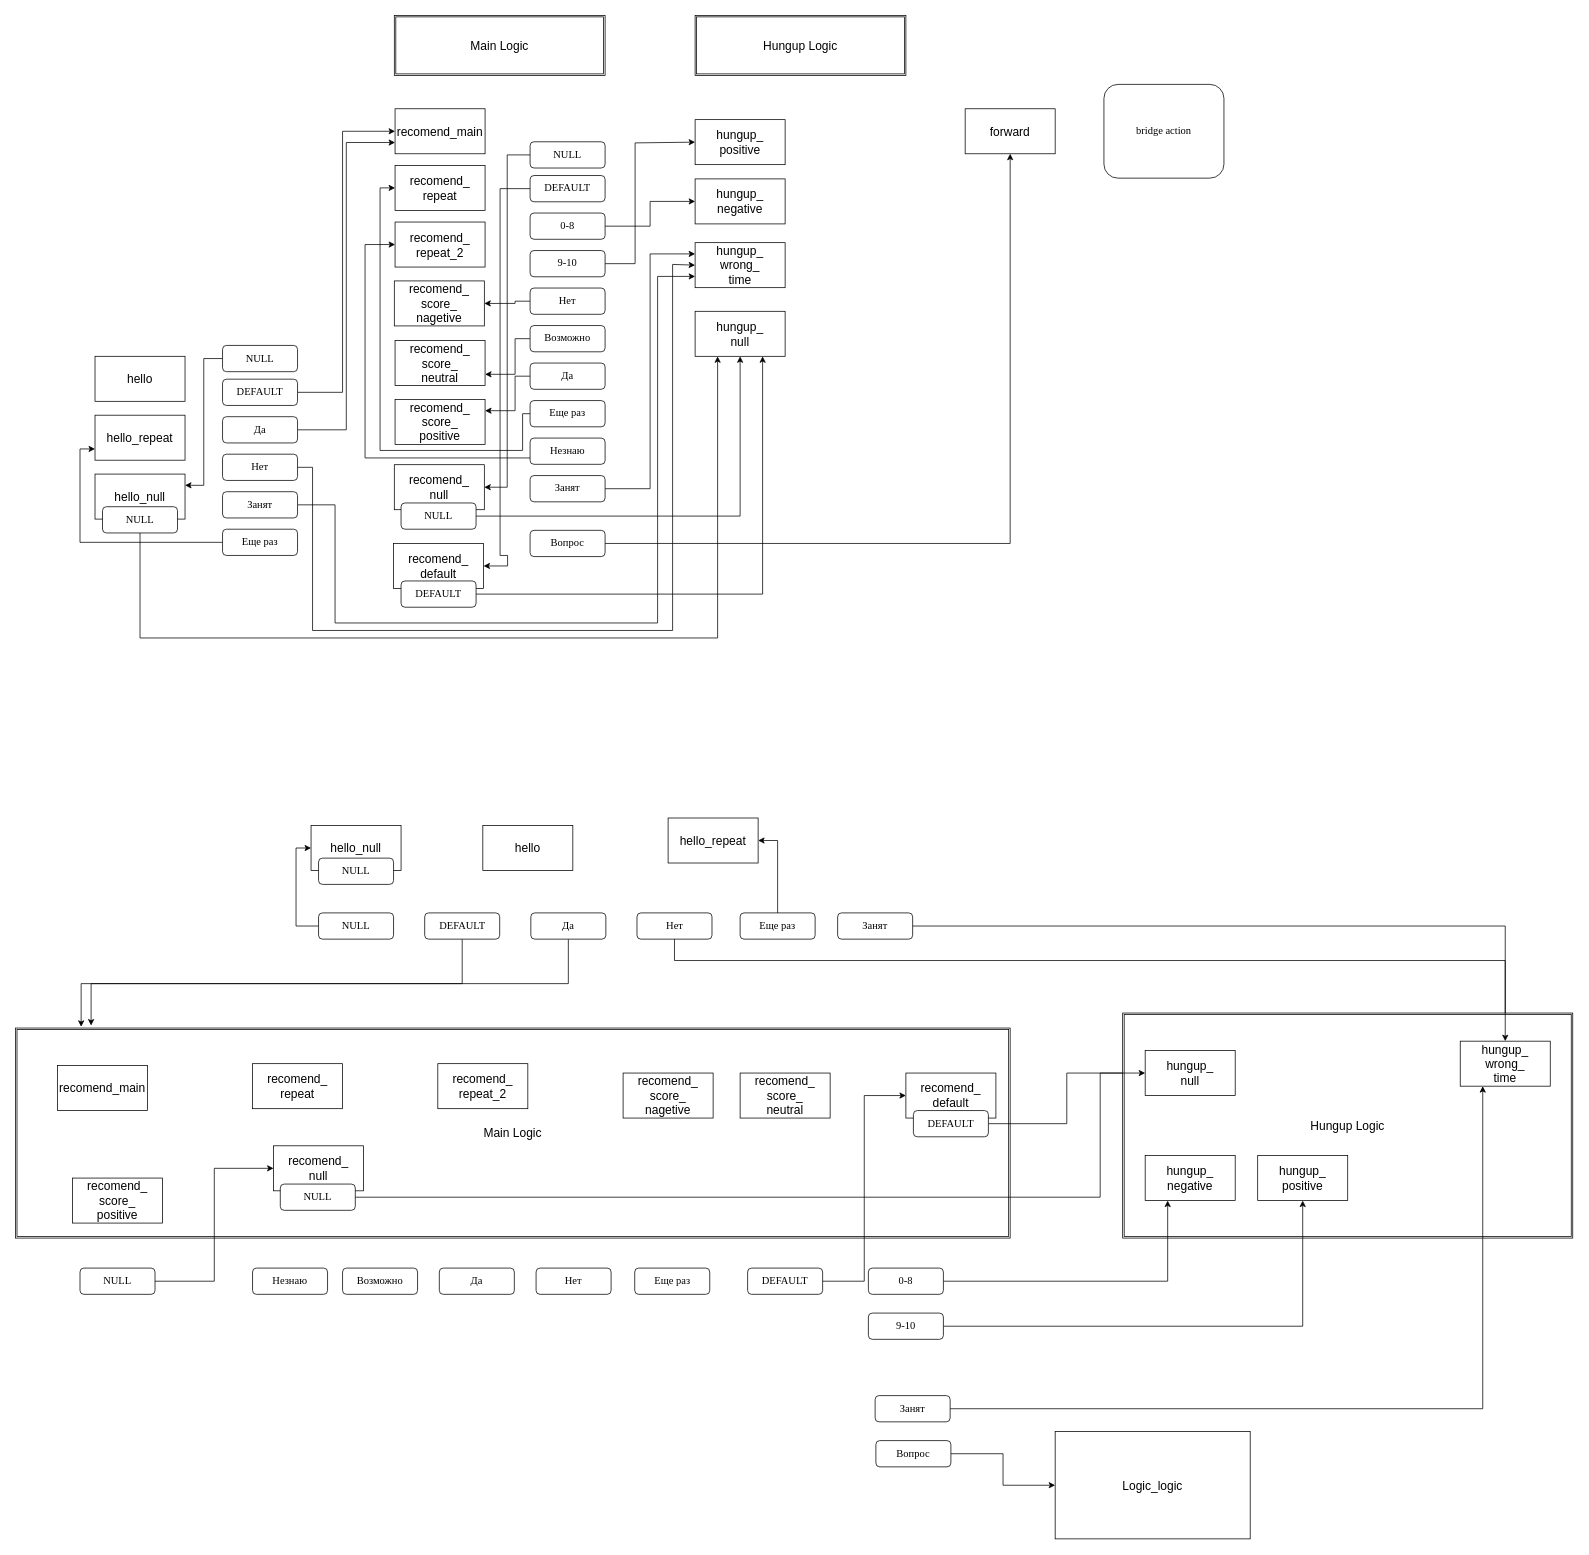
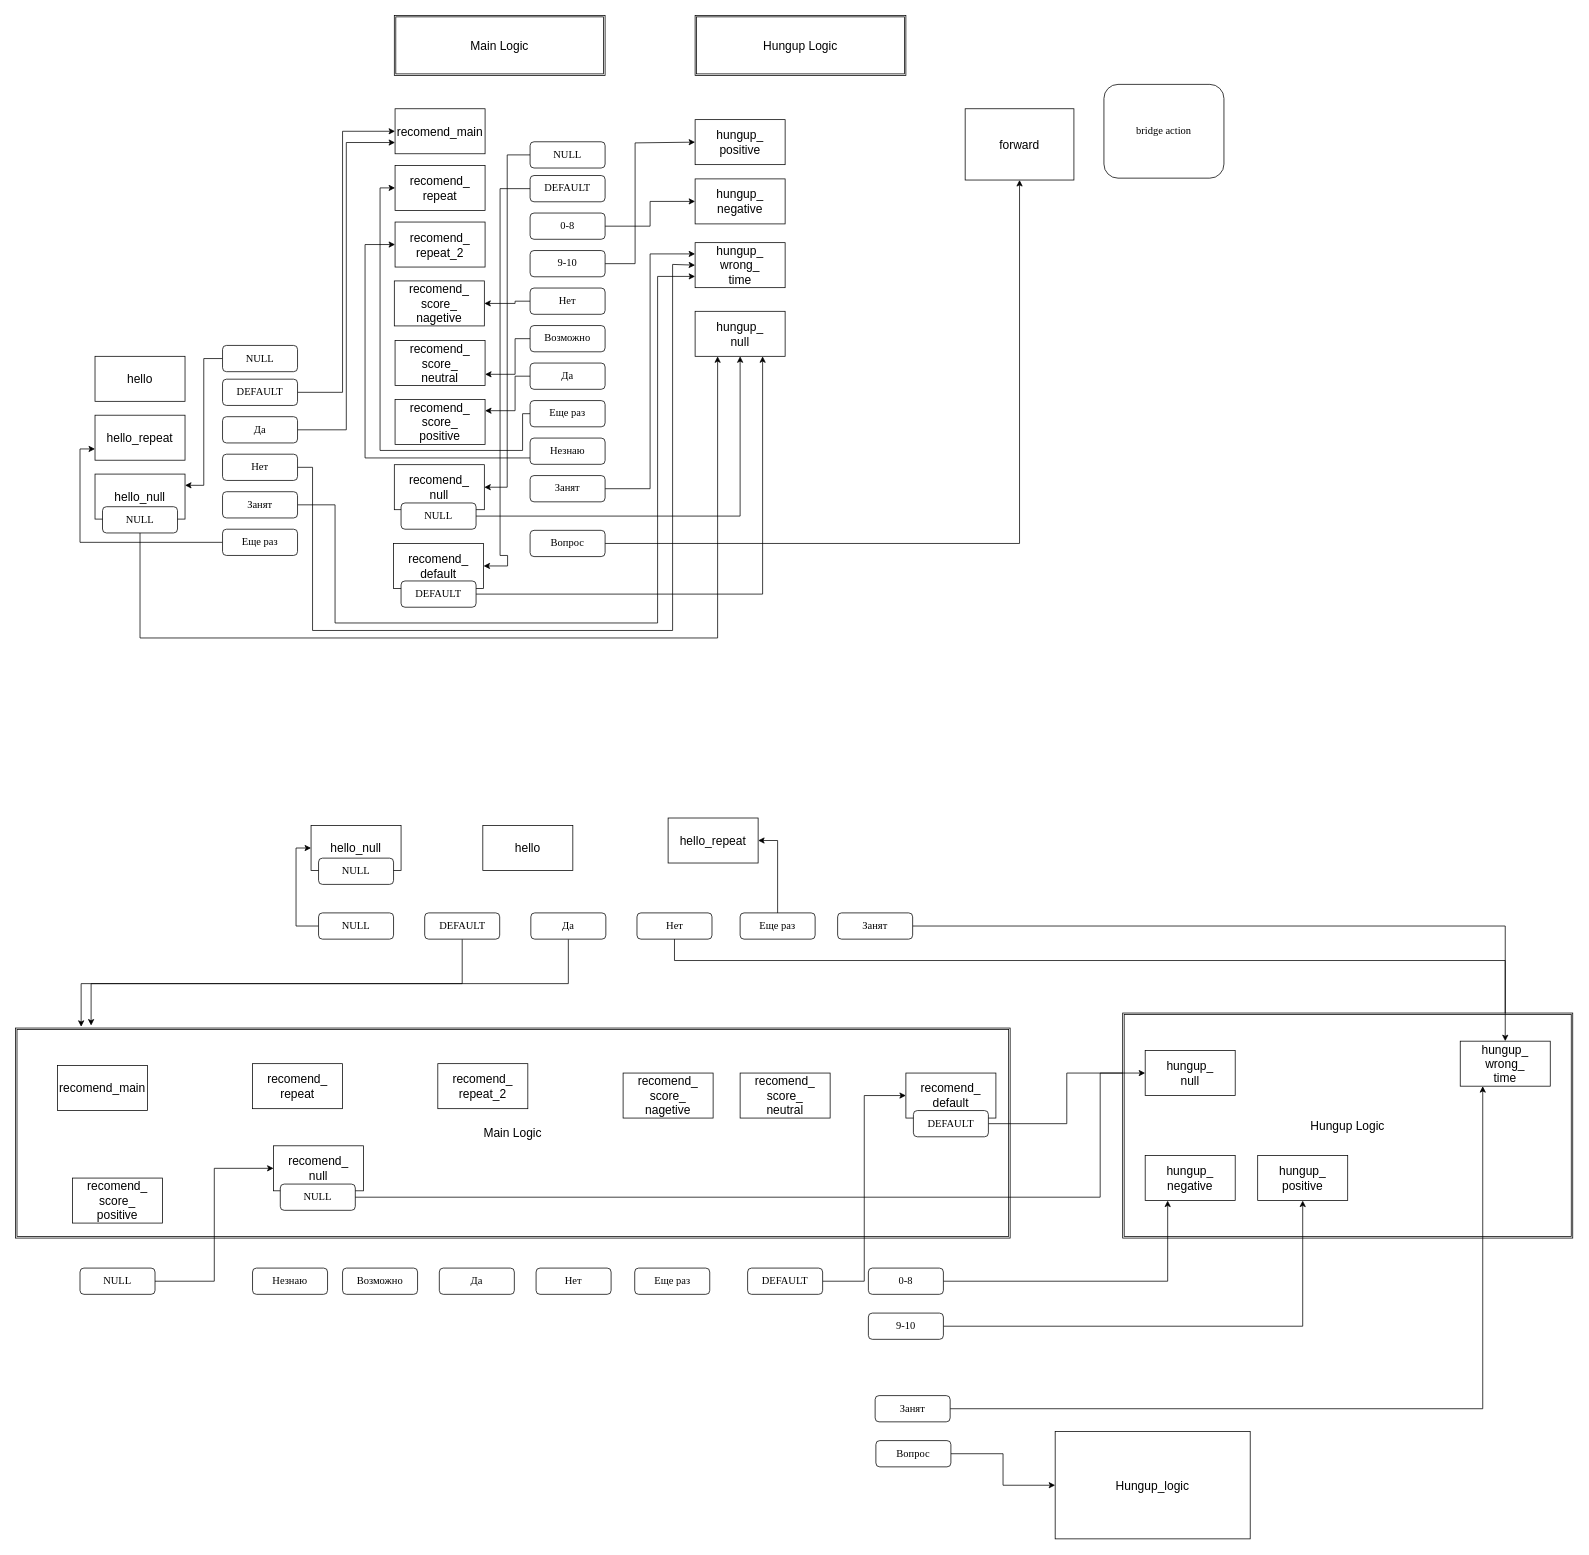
(1010, 131) -> (1019, 144)
(1152, 1485) -> (1152, 1485)
